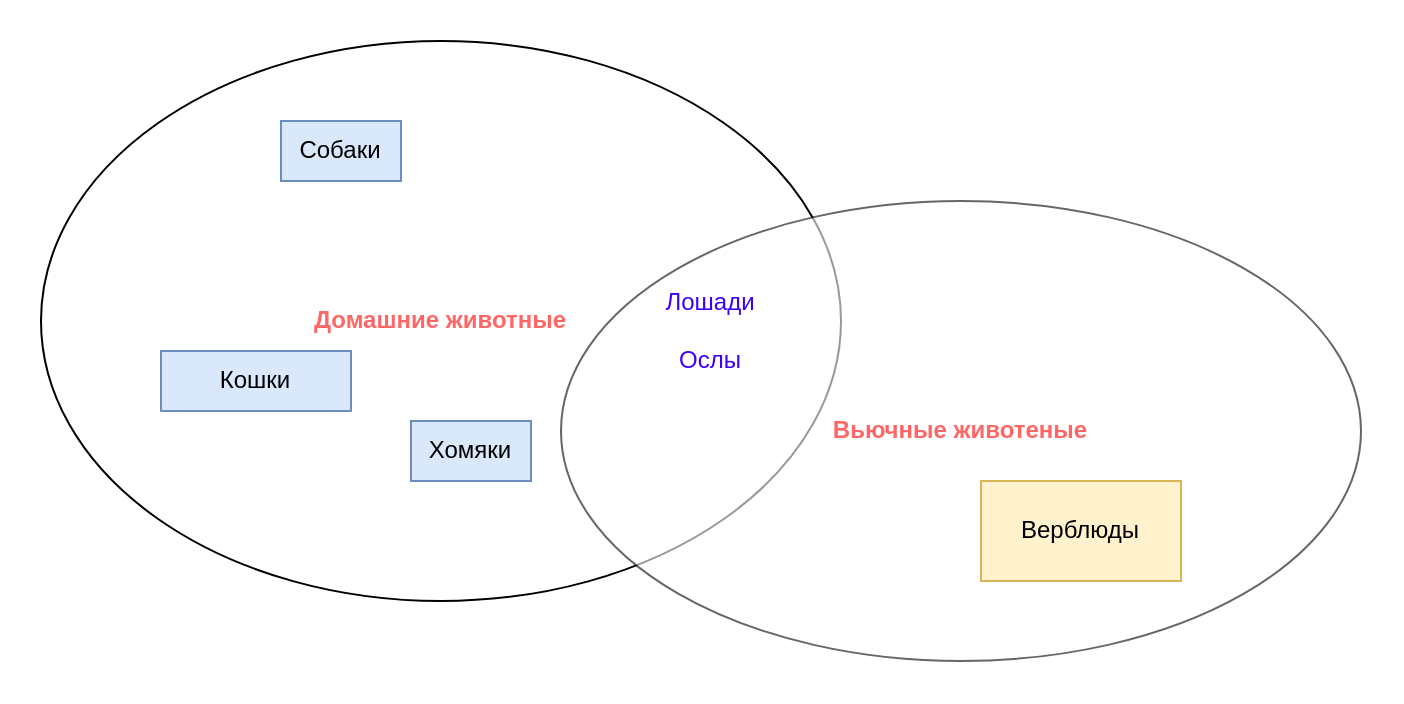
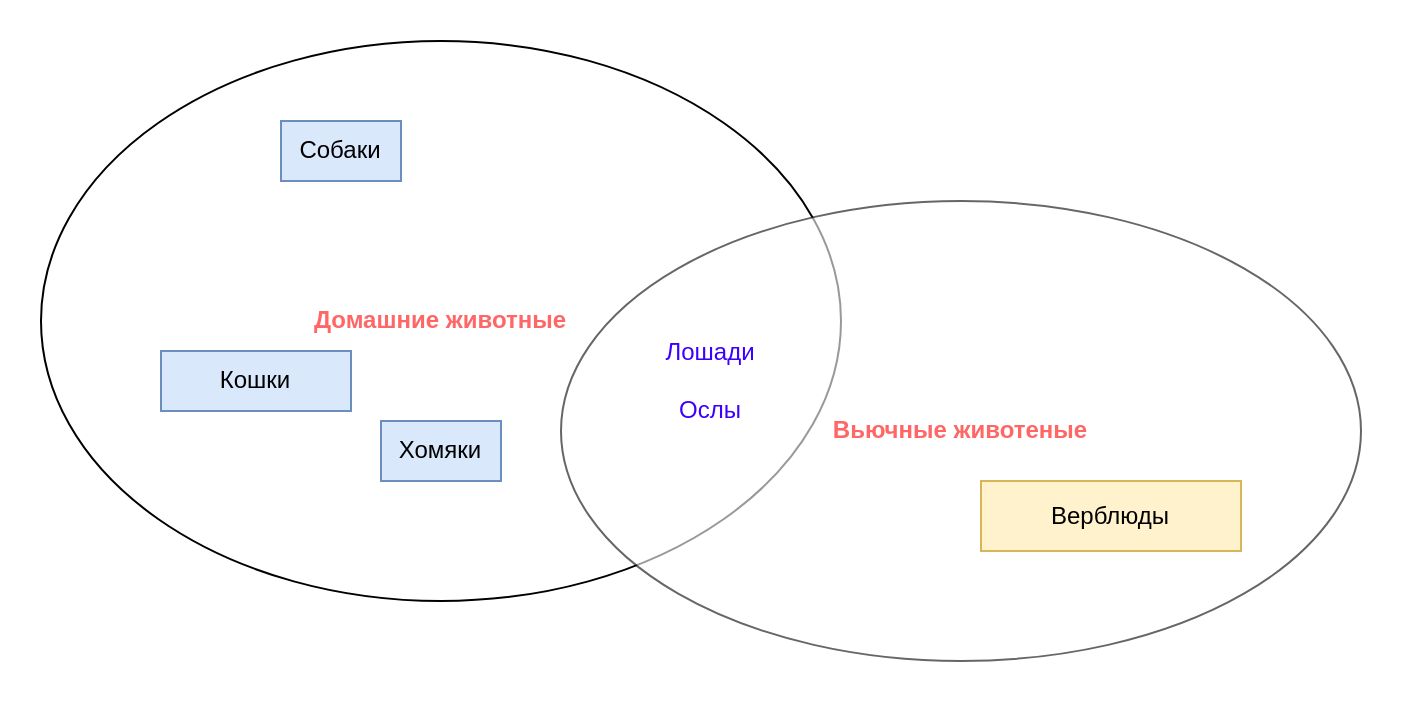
(711, 331) -> (711, 381)
(471, 451) -> (441, 451)
(1081, 531) -> (1111, 516)
